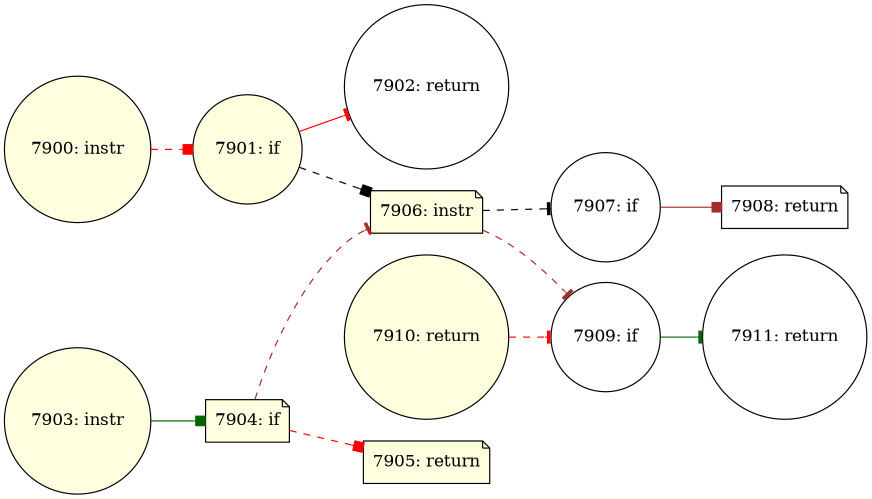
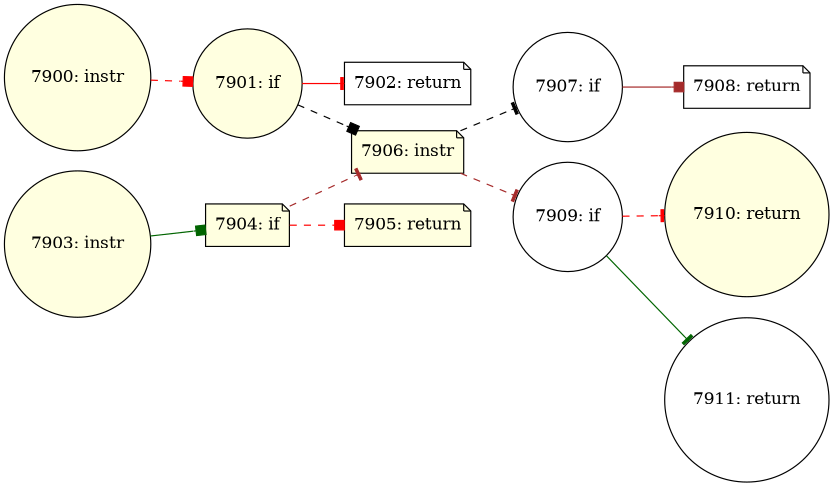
(427, 87) -> (408, 84)
(527, 337) -> (641, 216)
